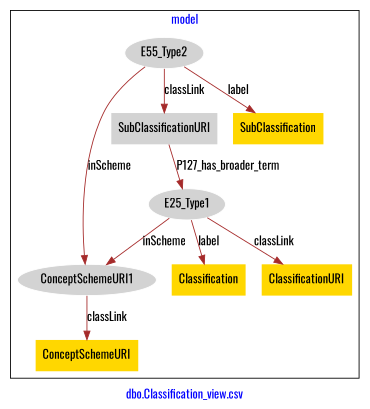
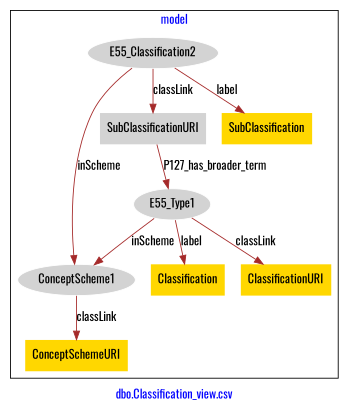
(164, 53) -> (153, 53)
(187, 204) -> (172, 204)
(87, 280) -> (77, 280)
